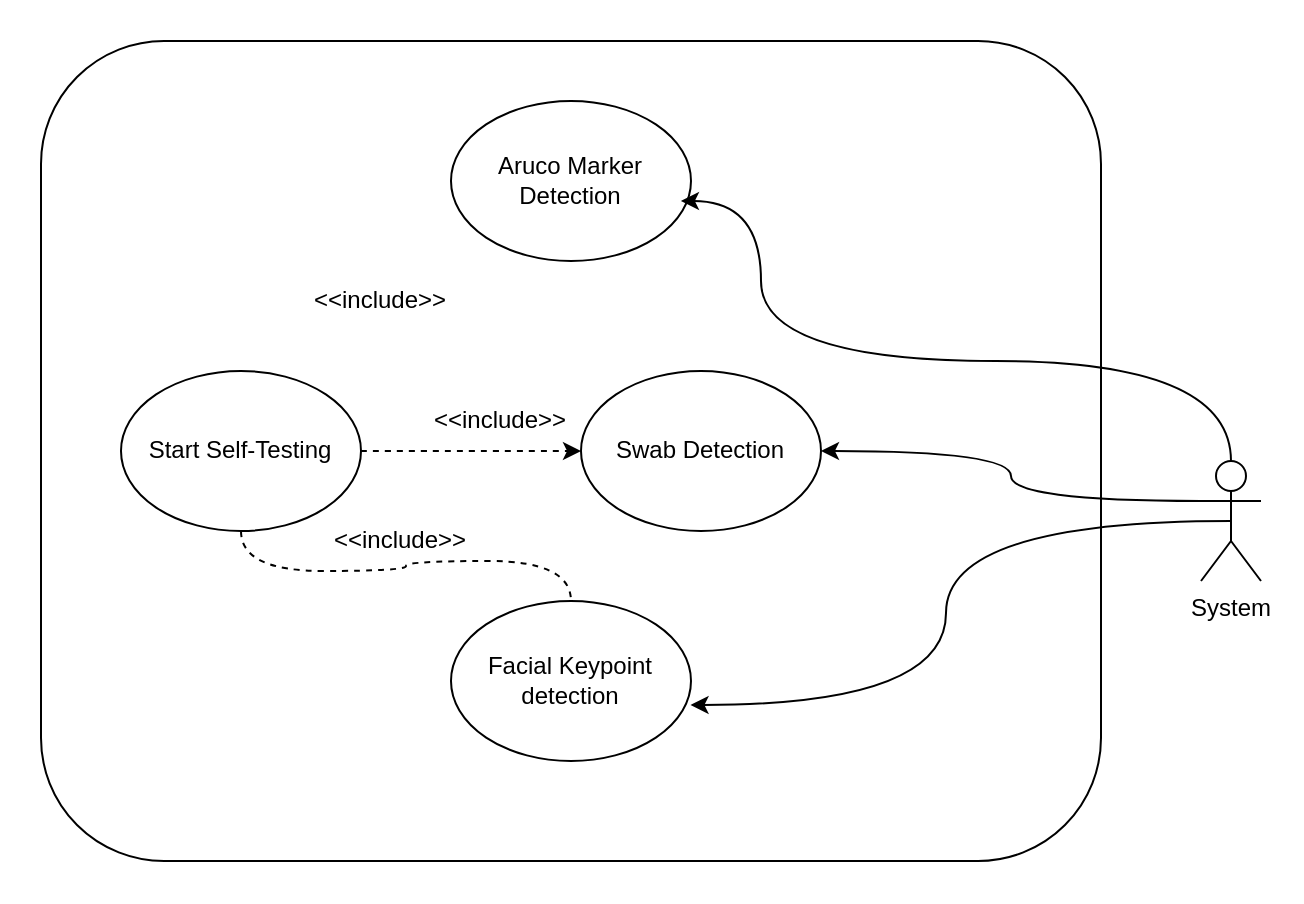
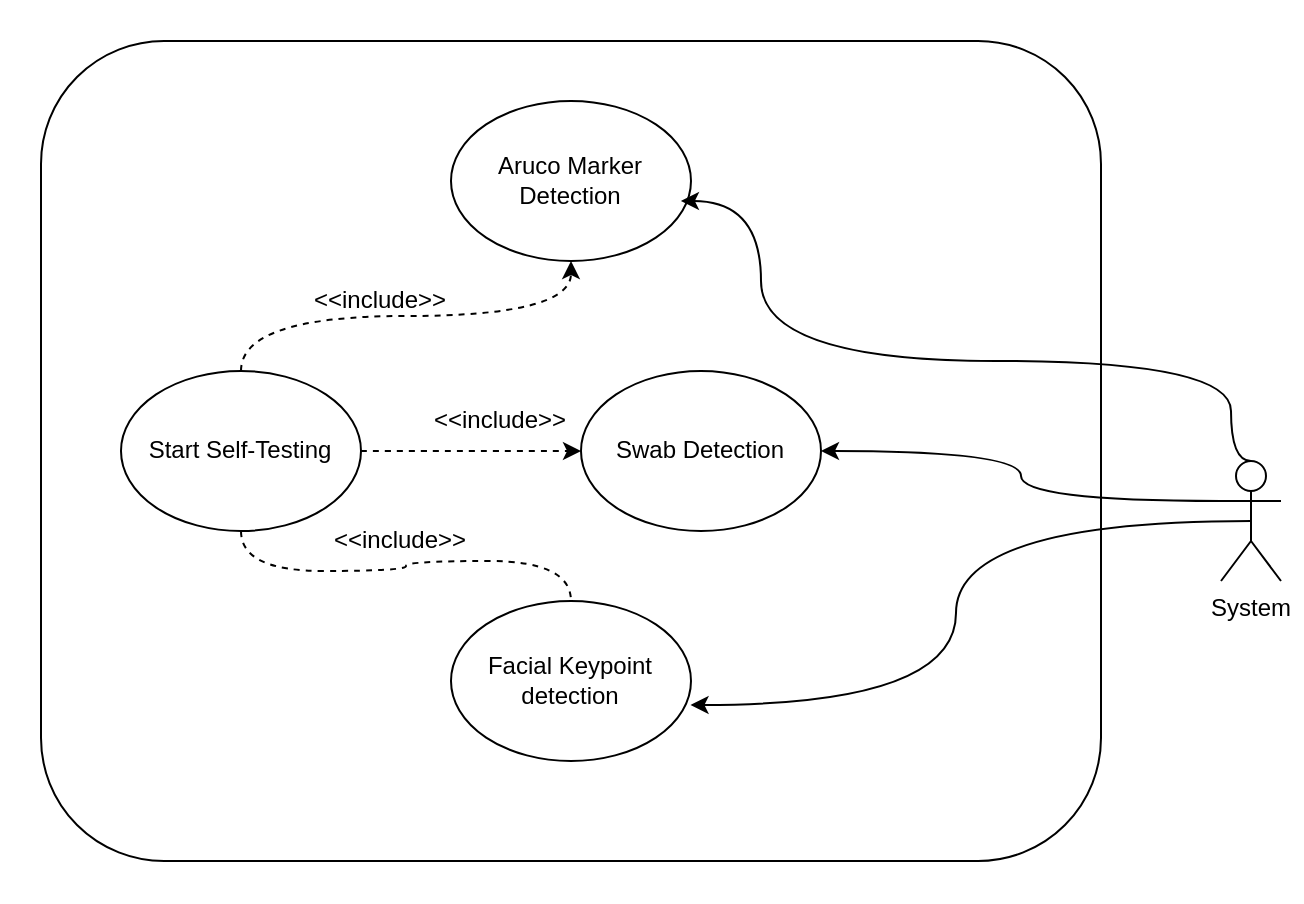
none -> (402, 316)
(1231, 521) -> (1251, 521)
